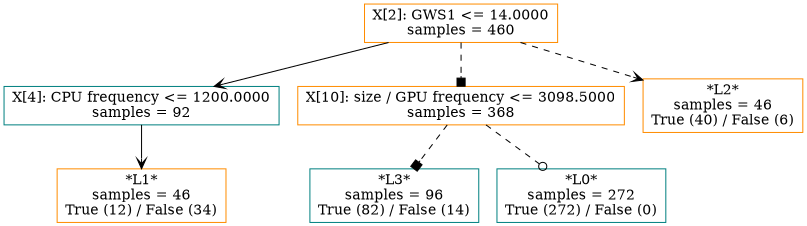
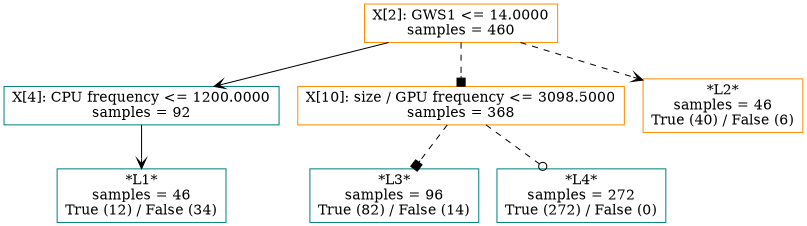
(142, 196) -> (142, 196)
(581, 196) -> (581, 196)
